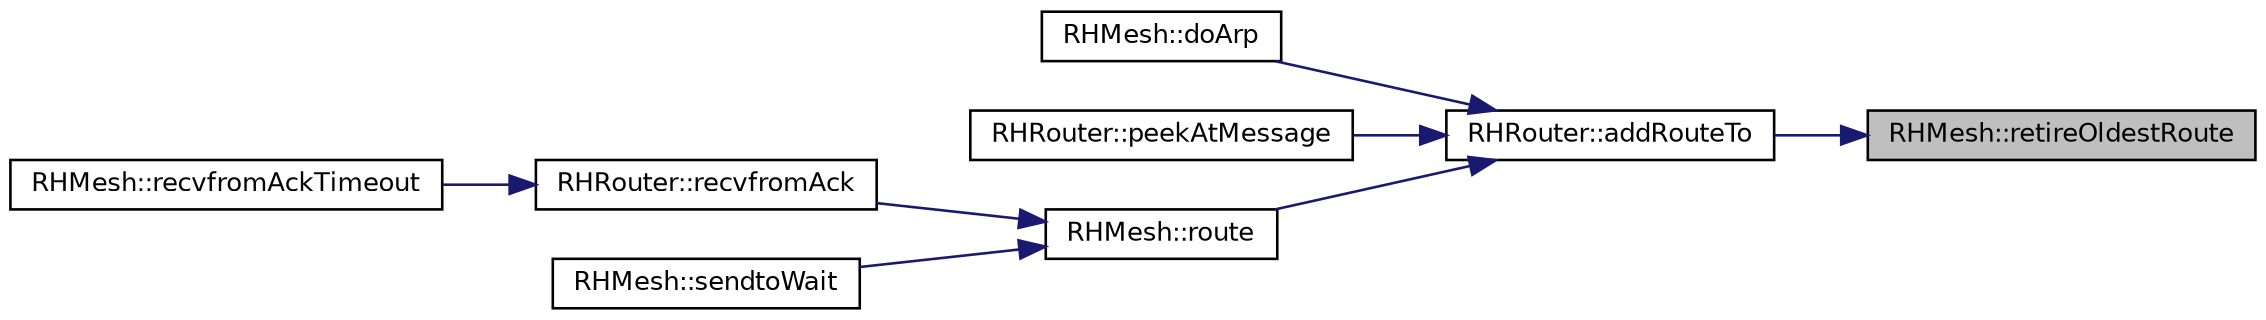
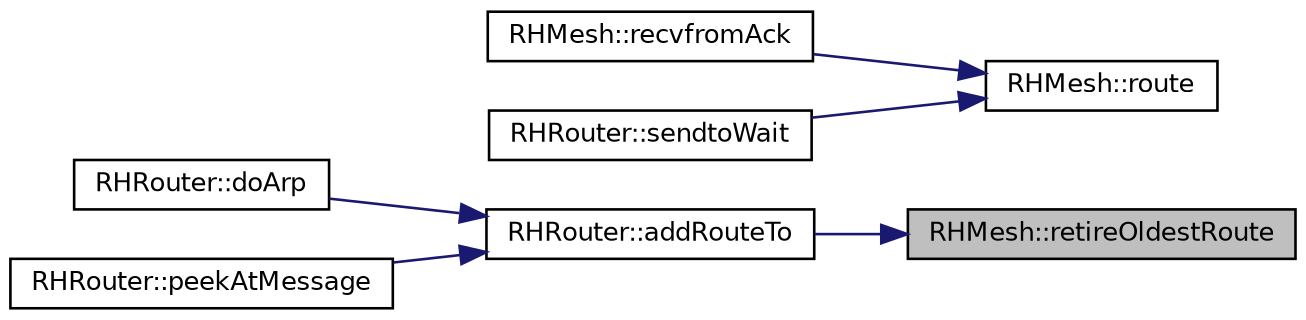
(1162, 36) -> (202, 185)
(226, 185) -> none
(706, 185) -> (650, 36)
(1372, 188) -> none
(706, 284) -> (650, 135)
